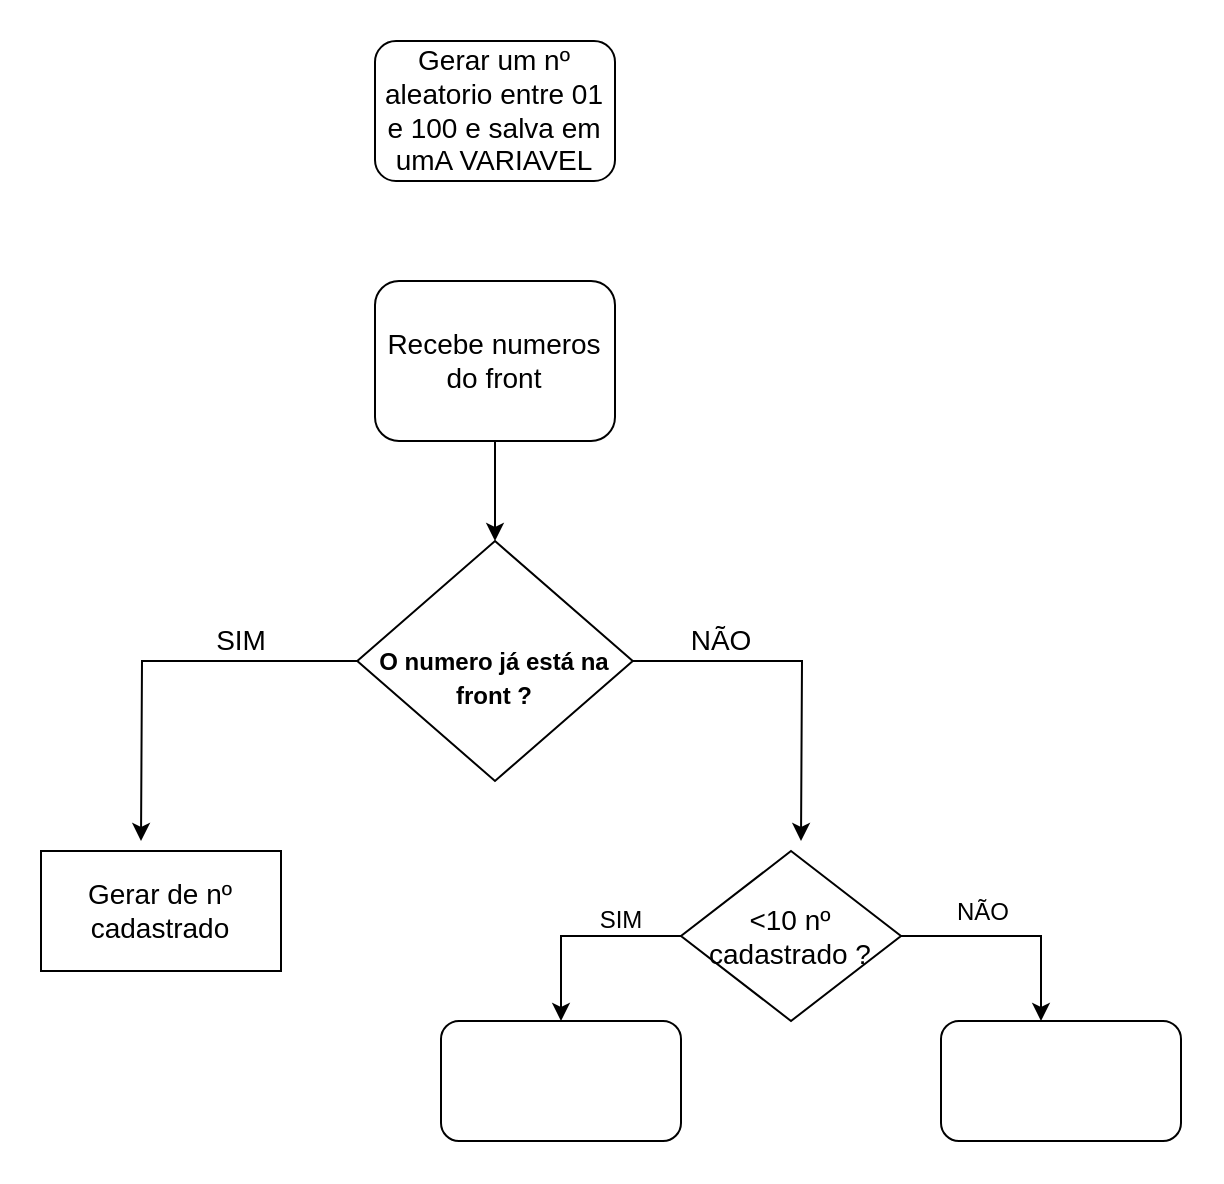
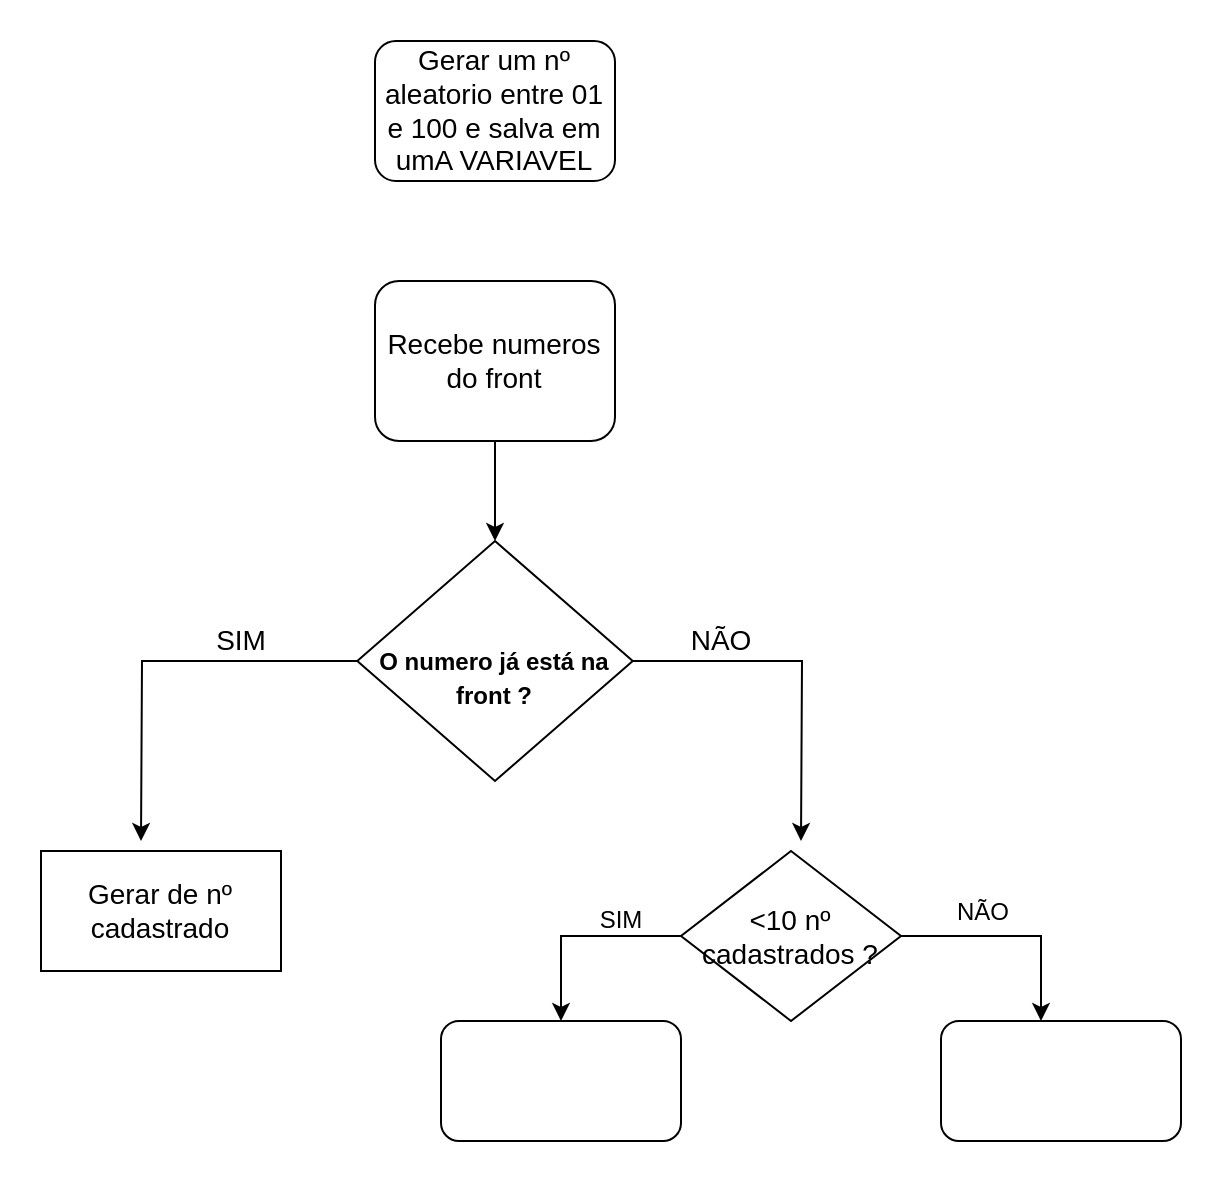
(791, 937) -> (791, 937)
